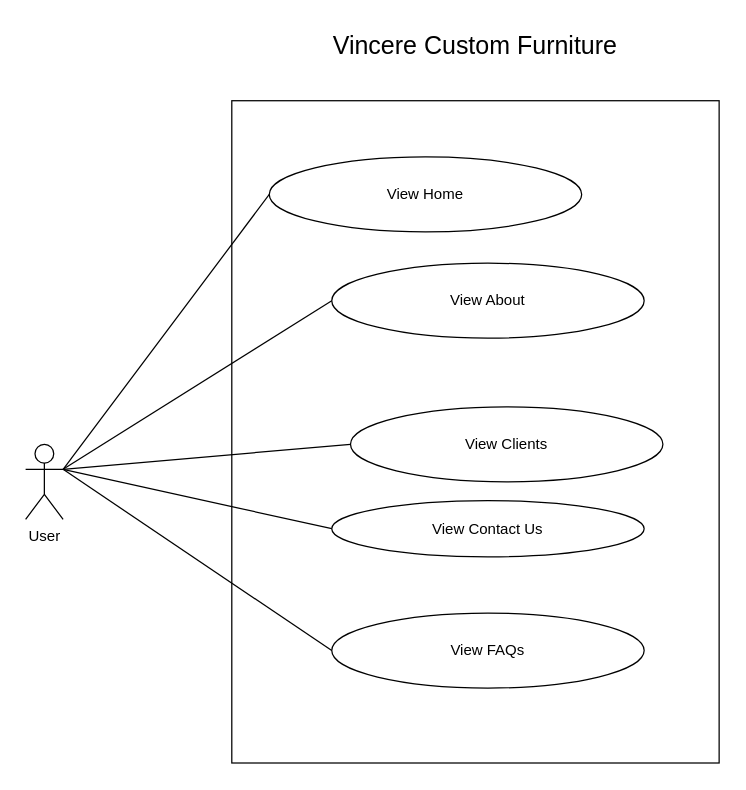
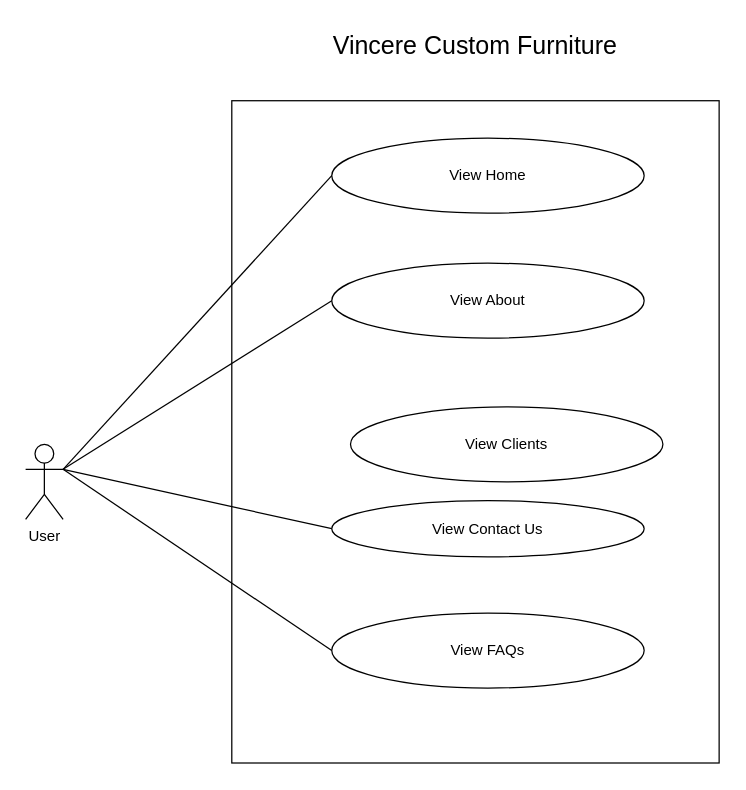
(426, 194) -> (488, 176)
(210, 457) -> none
